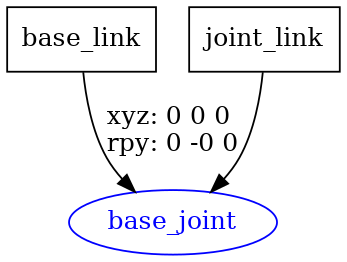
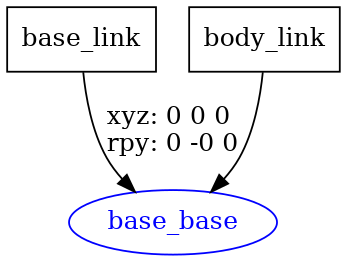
(264, 39) -> (264, 39)
(173, 222) -> (173, 222)
